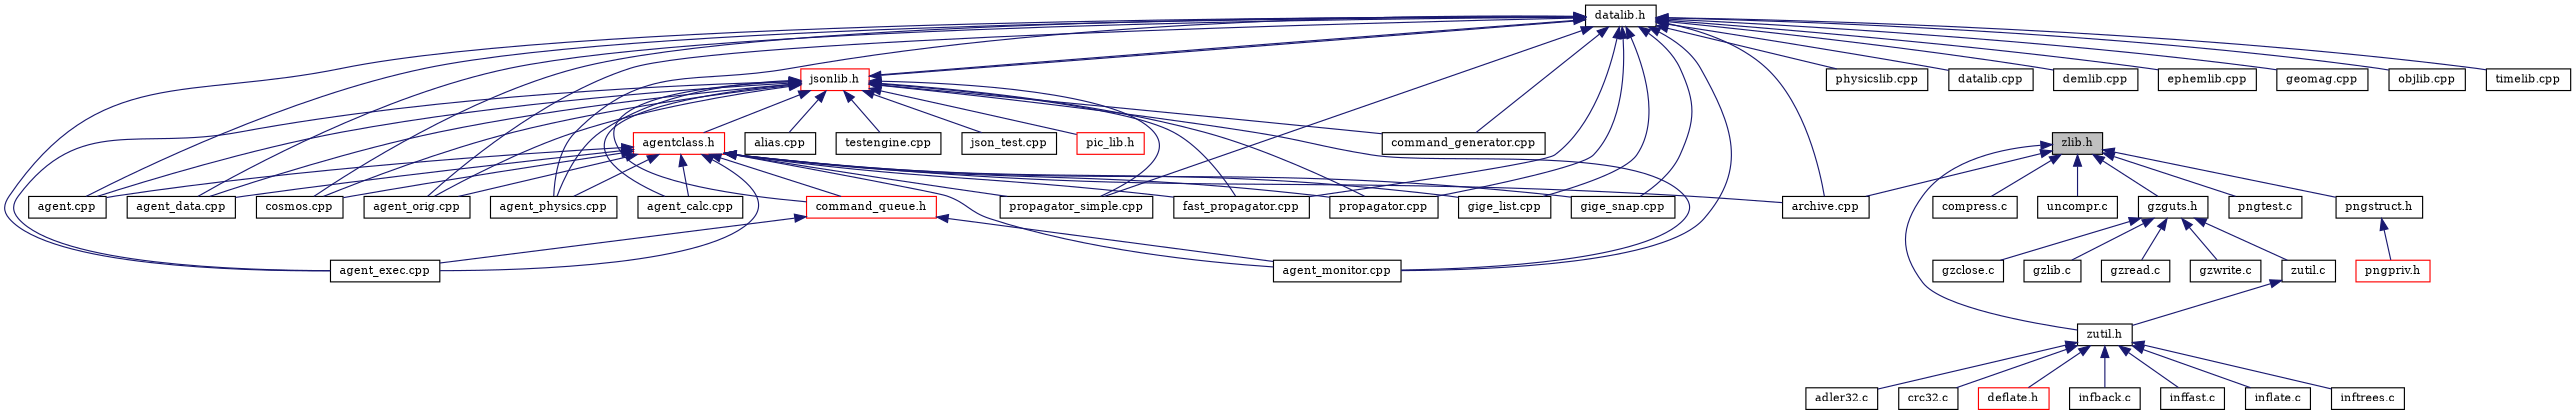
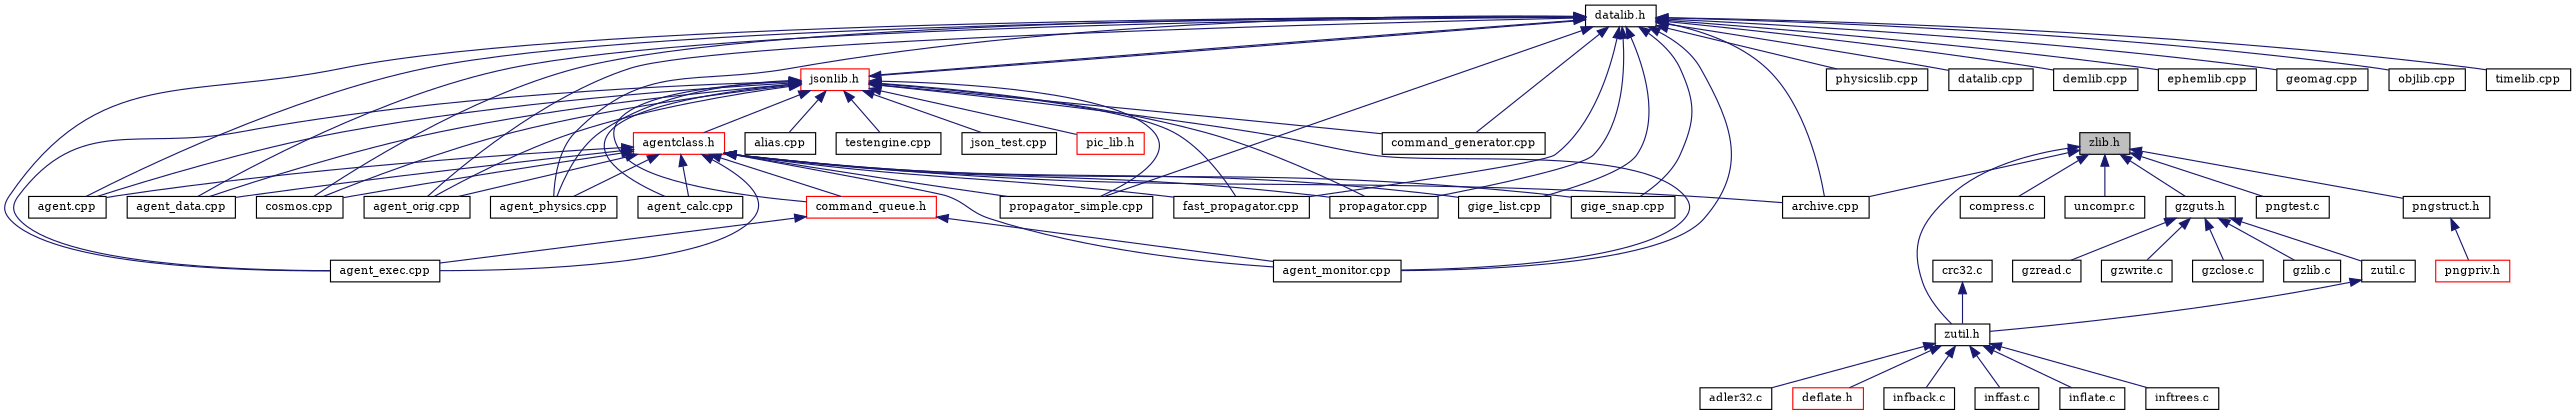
(2011, 369) -> (1963, 309)
